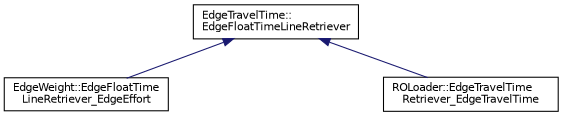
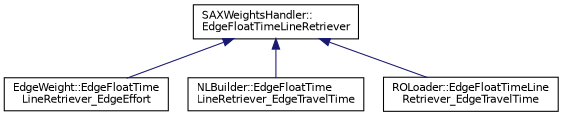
(276, 22) -> (276, 22)
none -> (276, 94)
(471, 94) -> (471, 94)
